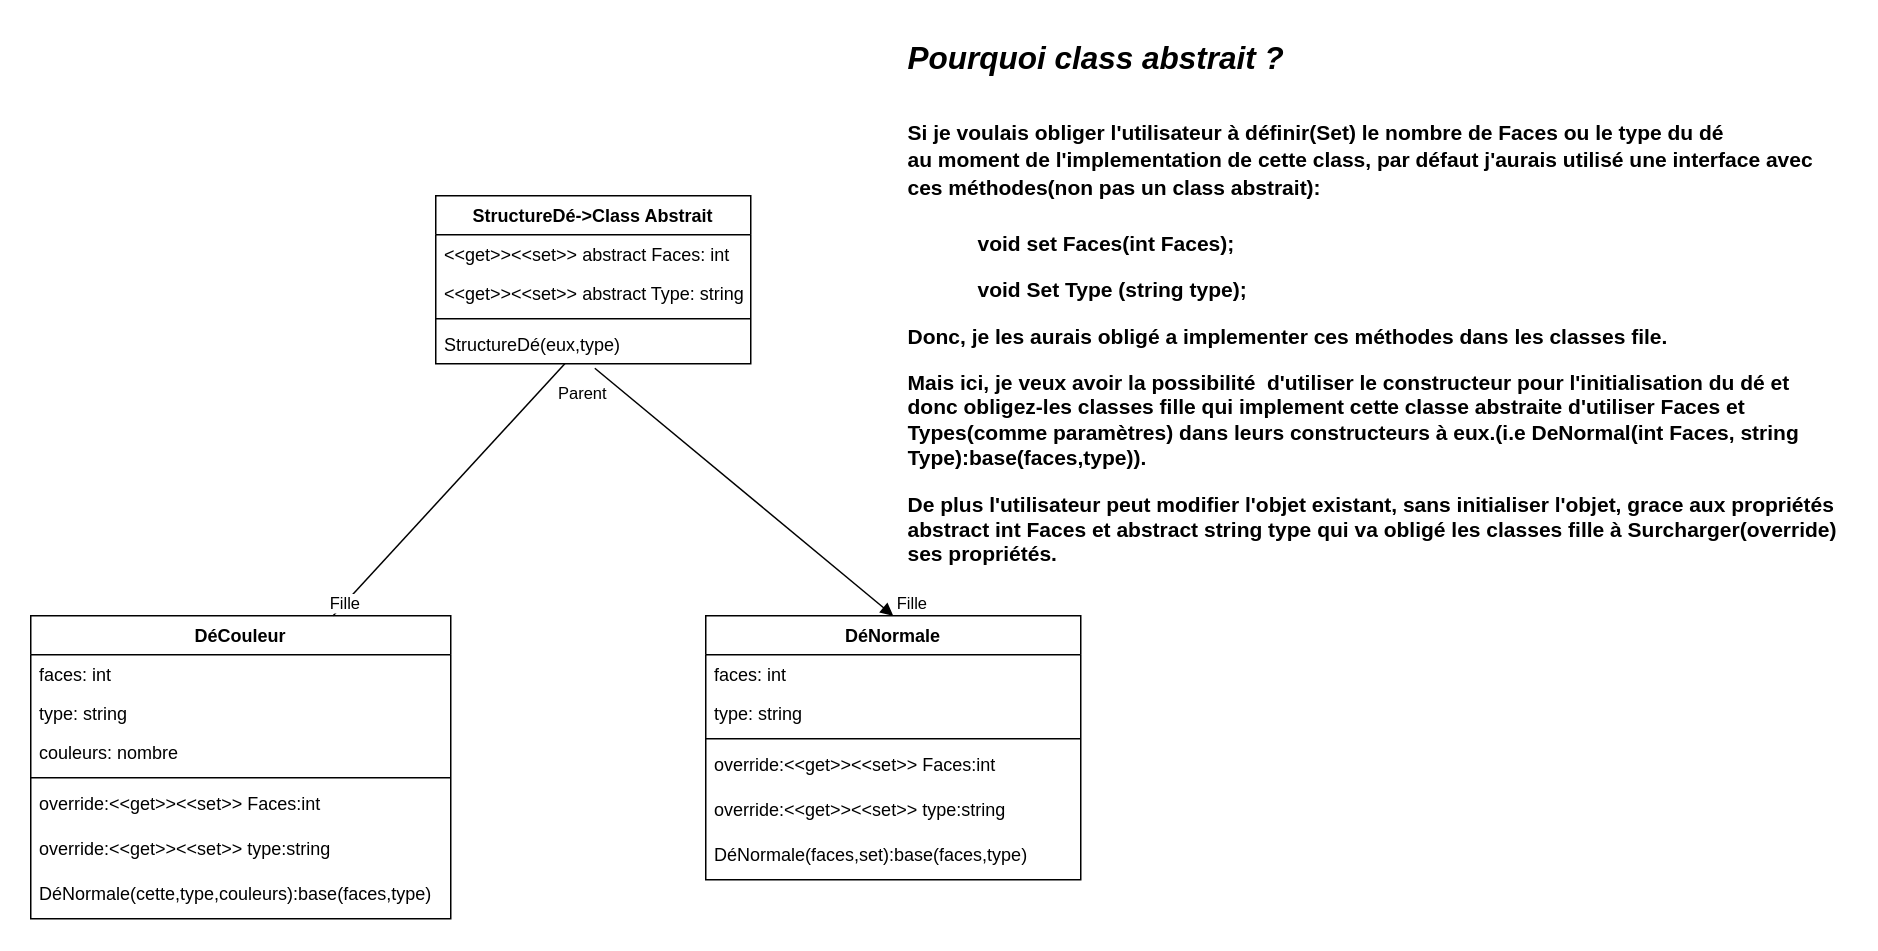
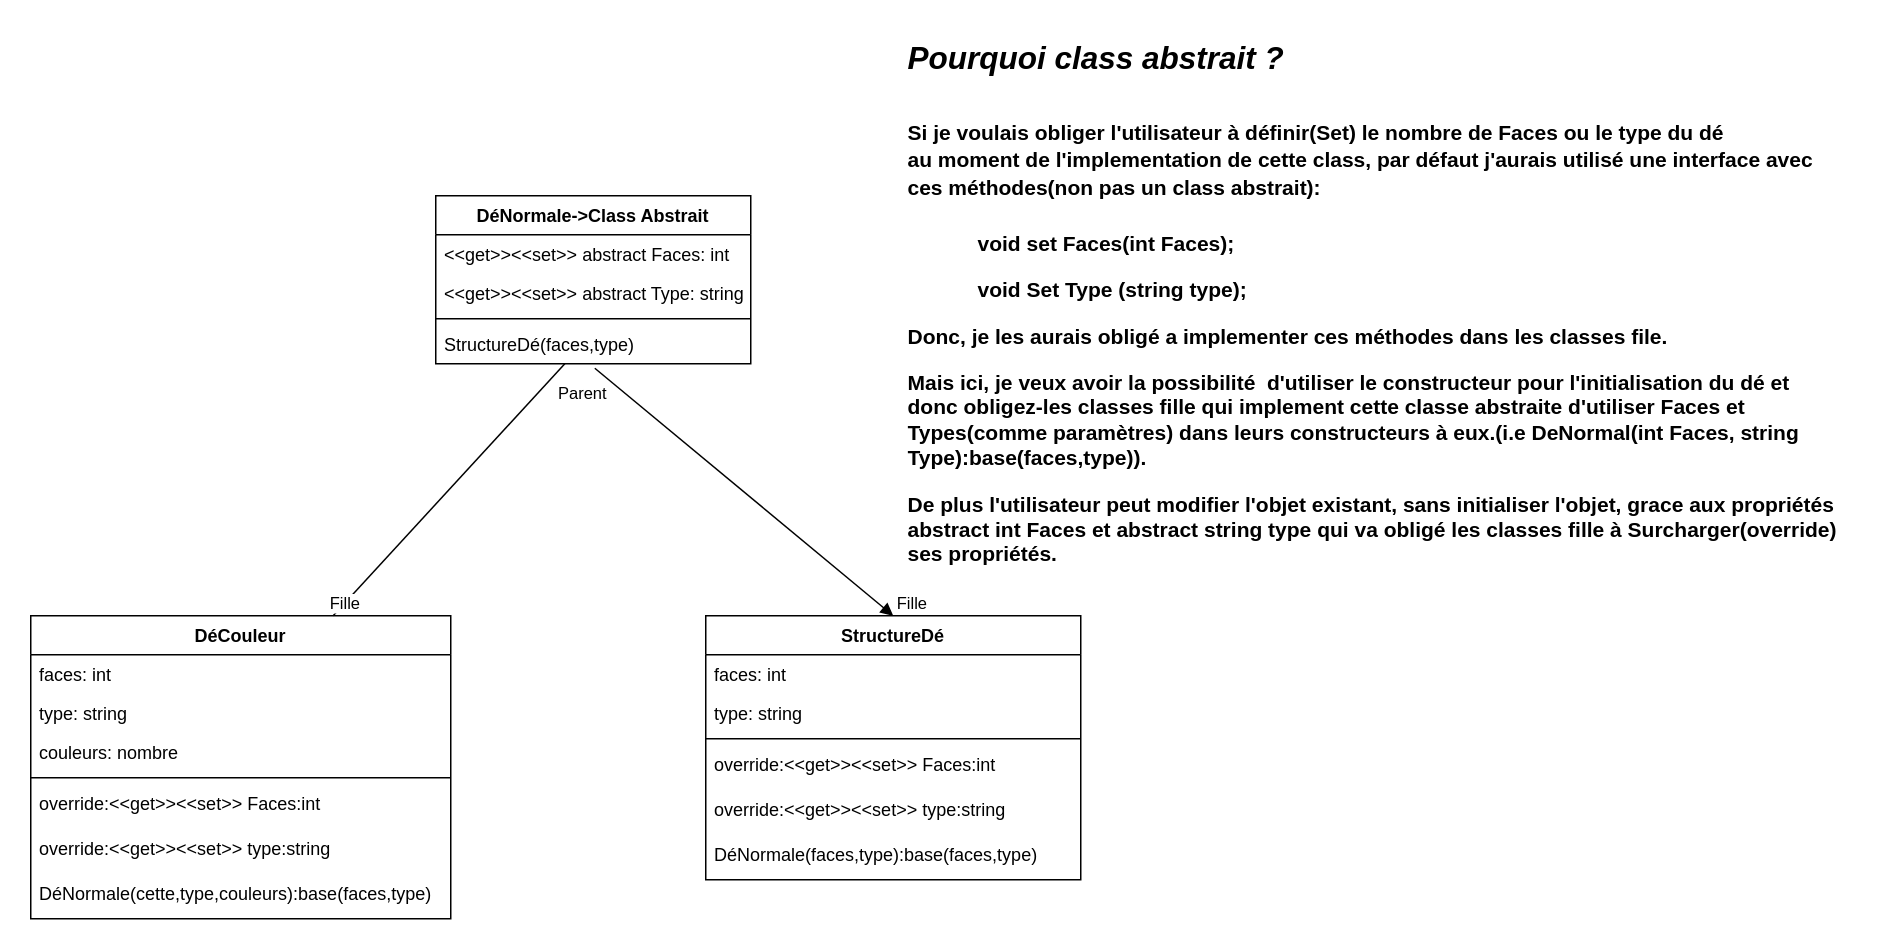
(593, 216) -> (593, 216)
(548, 345) -> (558, 345)
(893, 636) -> (893, 636)
(891, 855) -> (896, 855)
